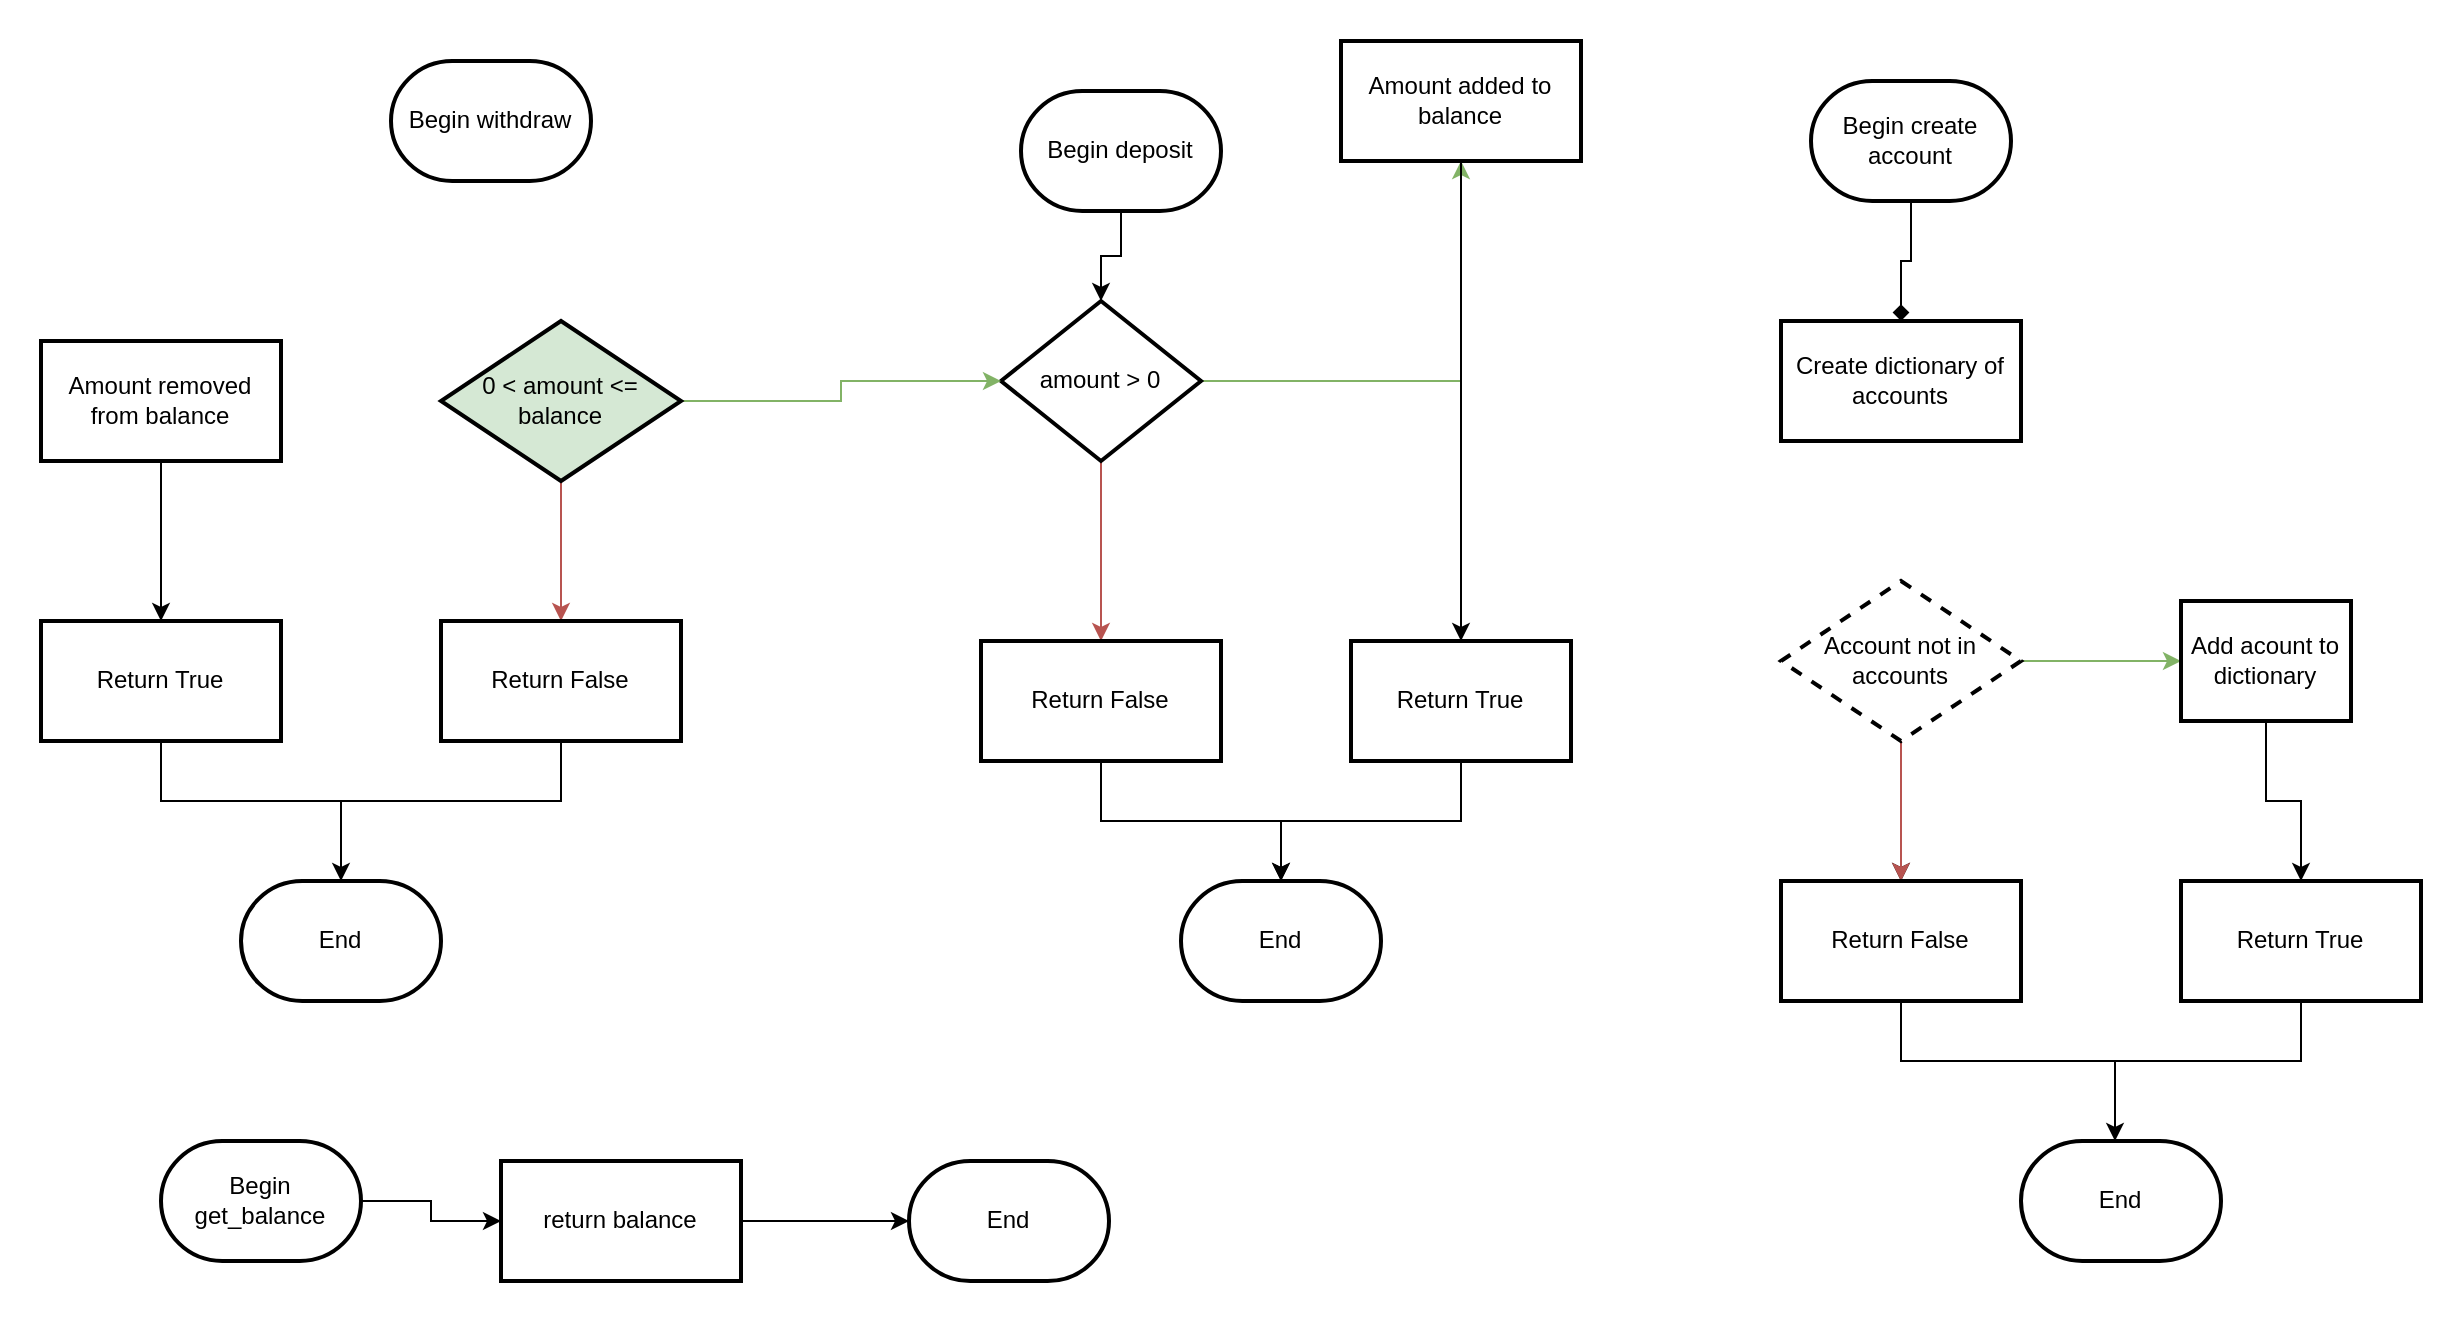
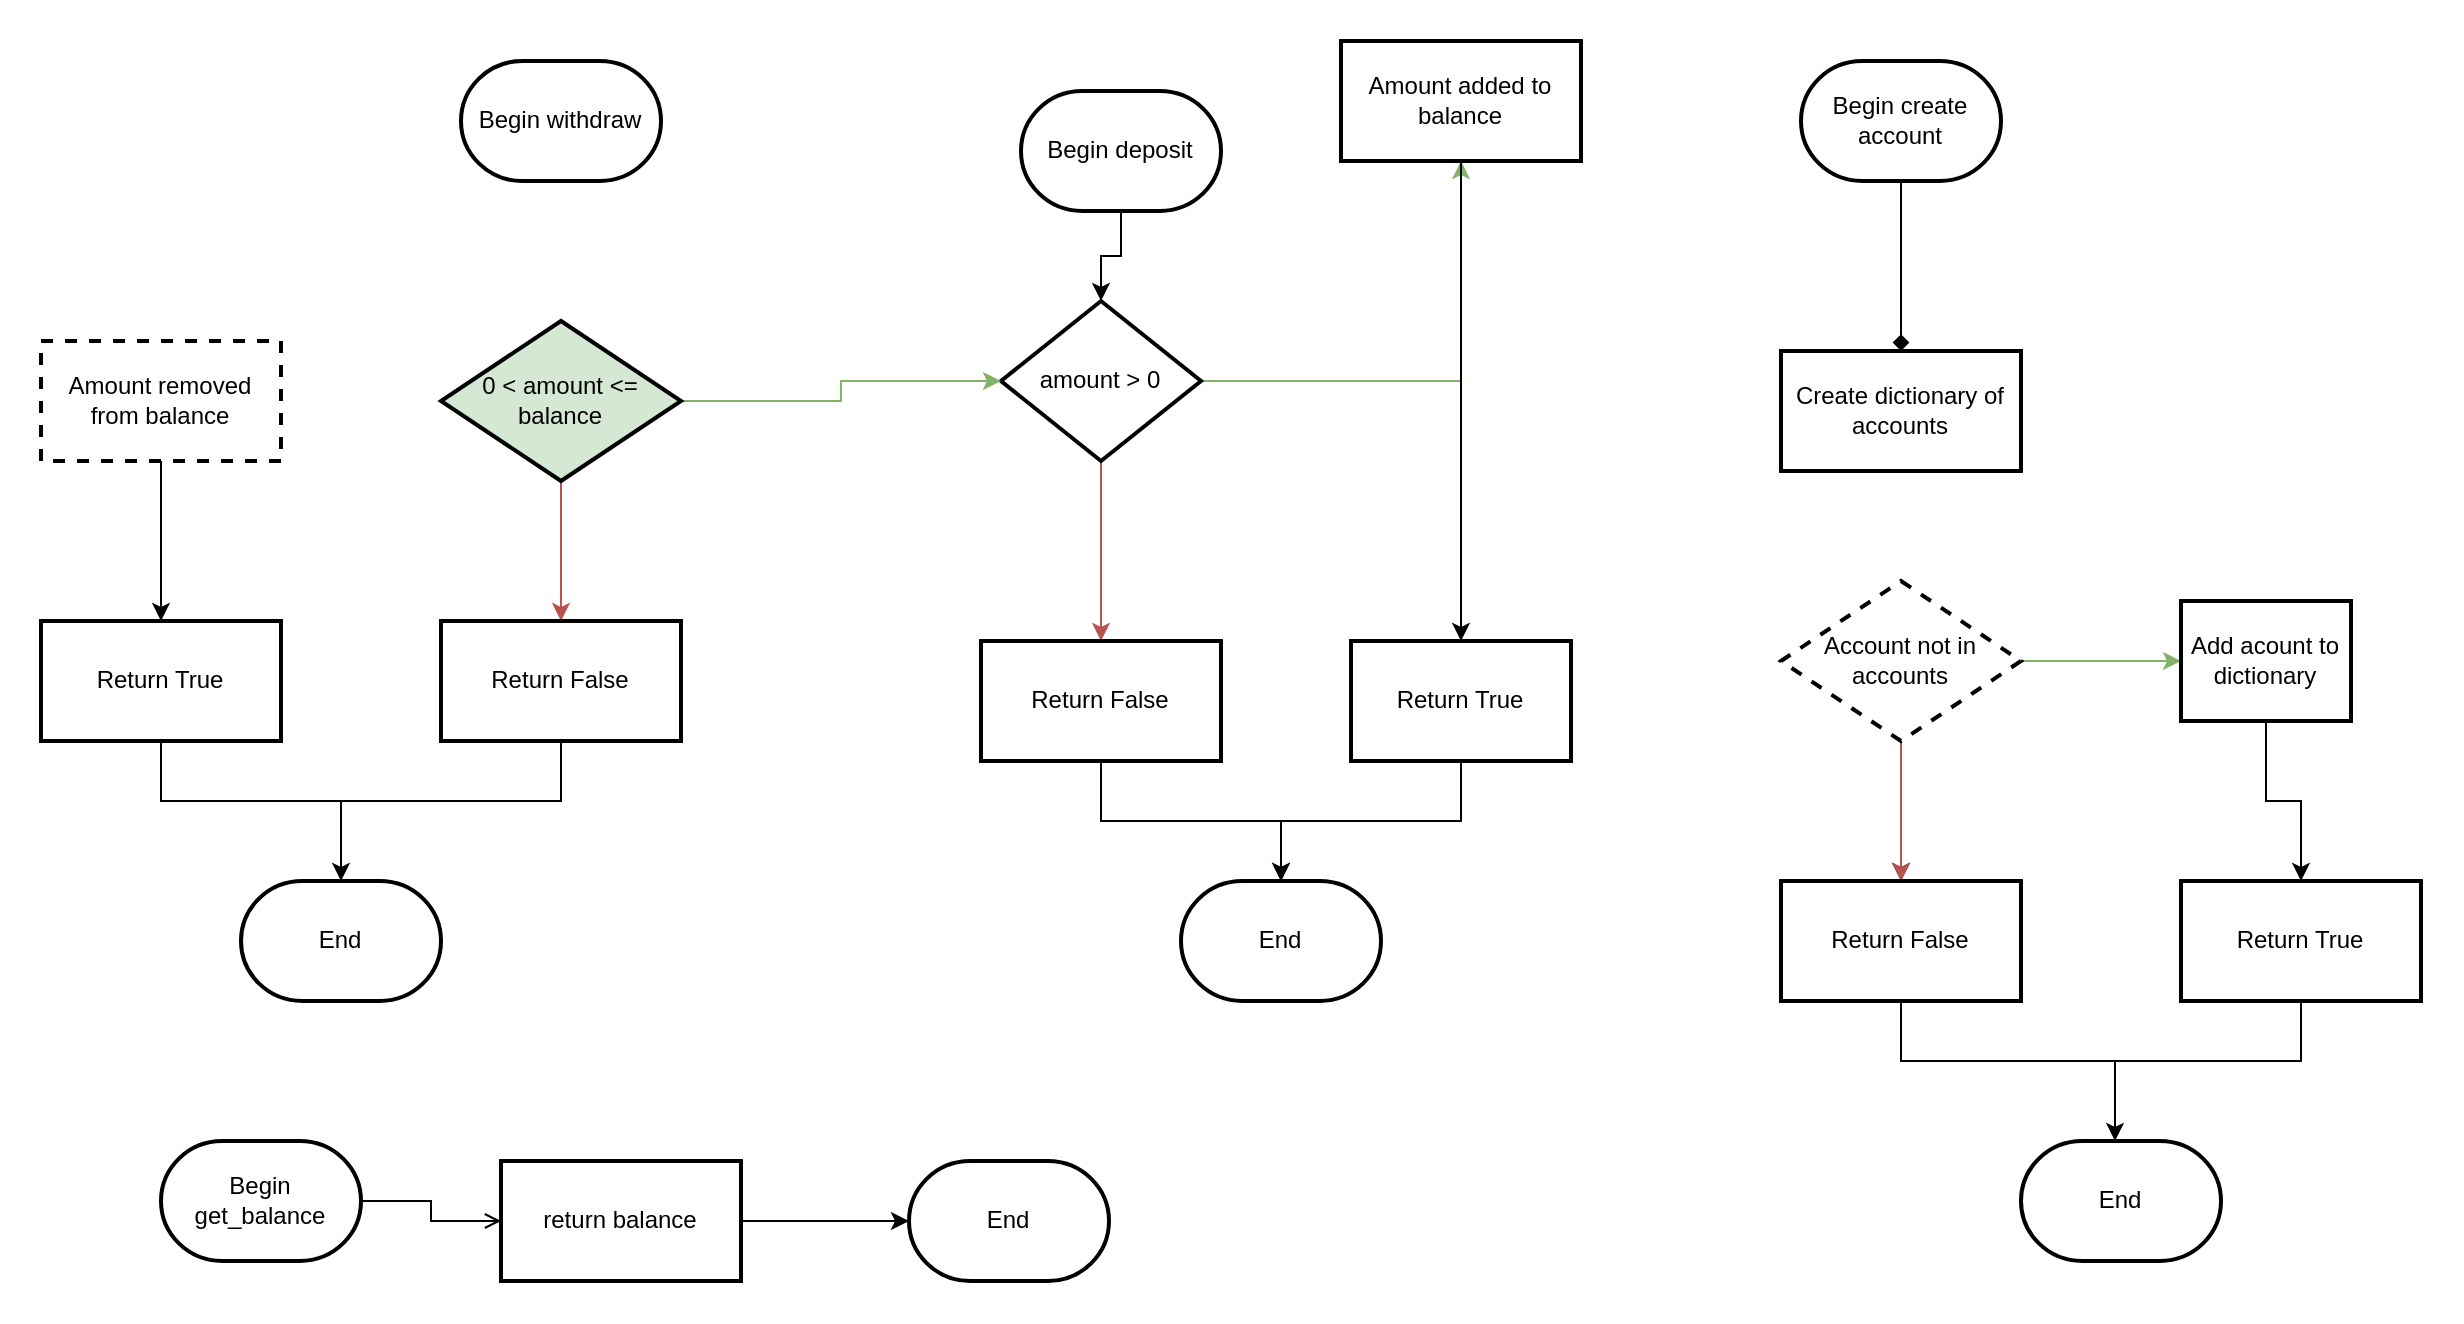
(491, 121) -> (561, 121)
(1911, 141) -> (1901, 121)
(1901, 381) -> (1901, 411)
(161, 401) -> (161, 401)
(486, 1221) -> (488, 1221)
